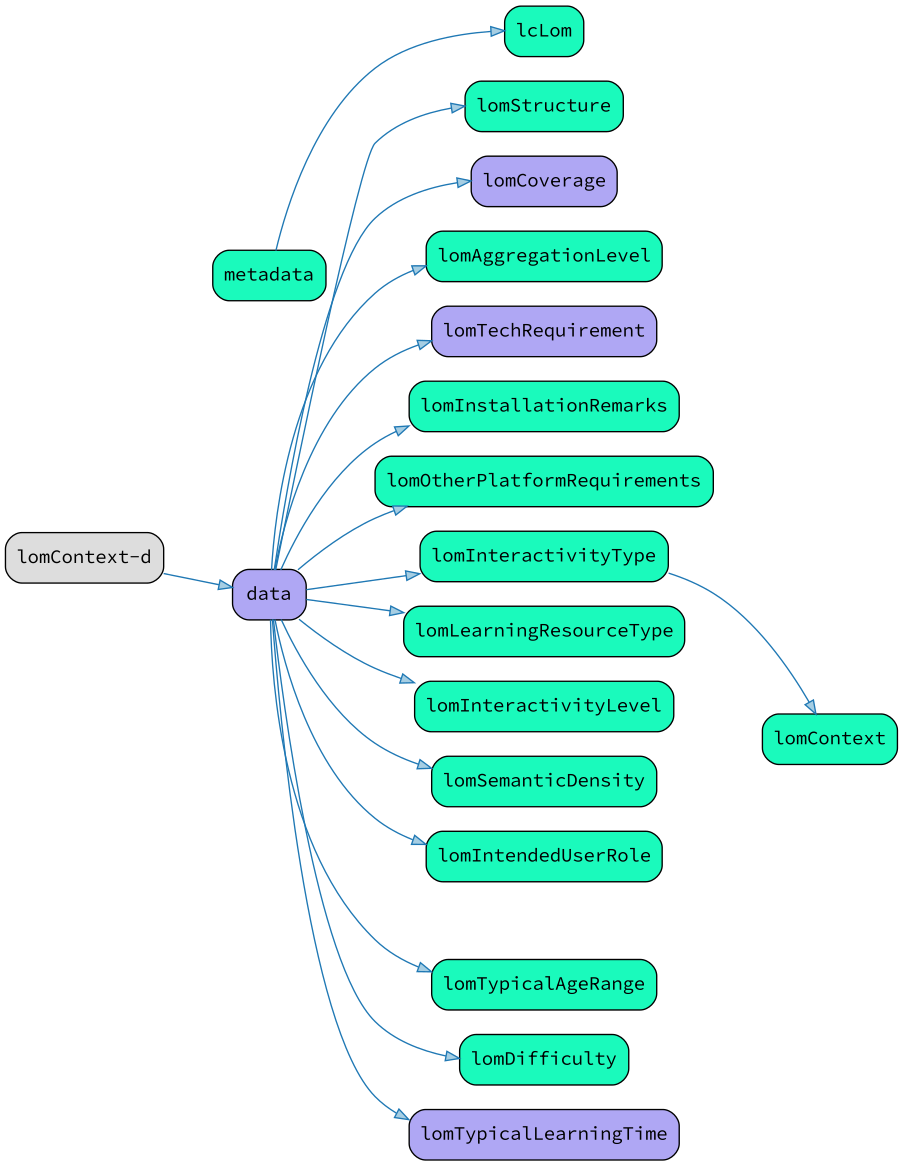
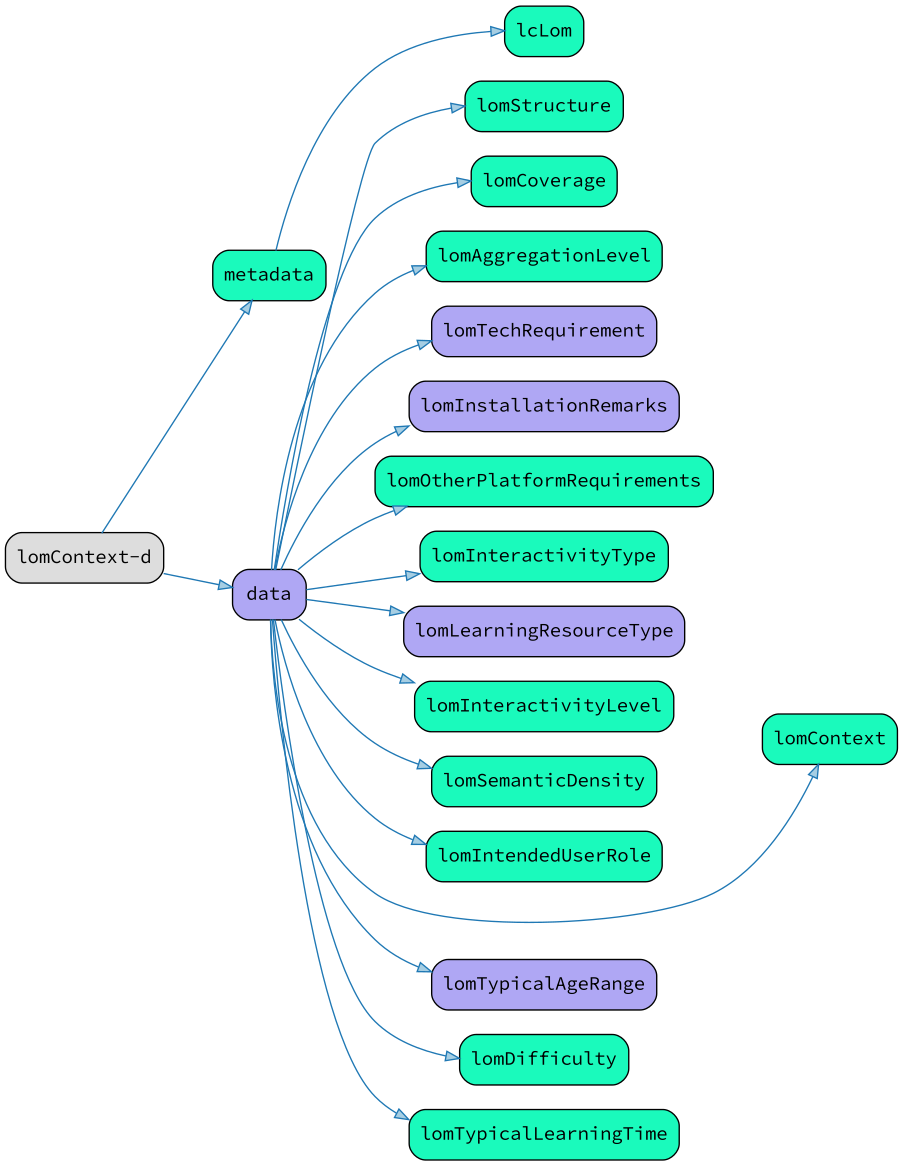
(544, 181) -> (544, 181)
(544, 406) -> (544, 406)
none -> (173, 423)
(751, 624) -> (470, 919)
(544, 631) -> (544, 631)
(544, 985) -> (544, 985)
(544, 1135) -> (544, 1135)
